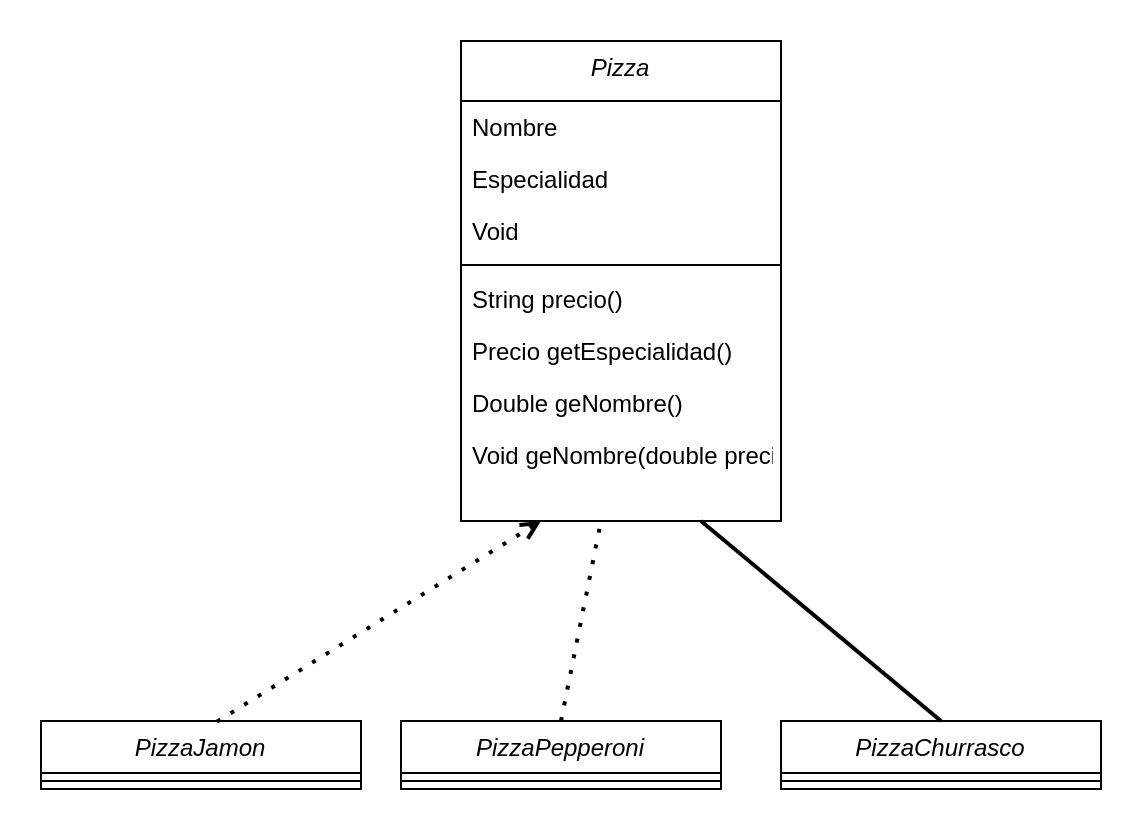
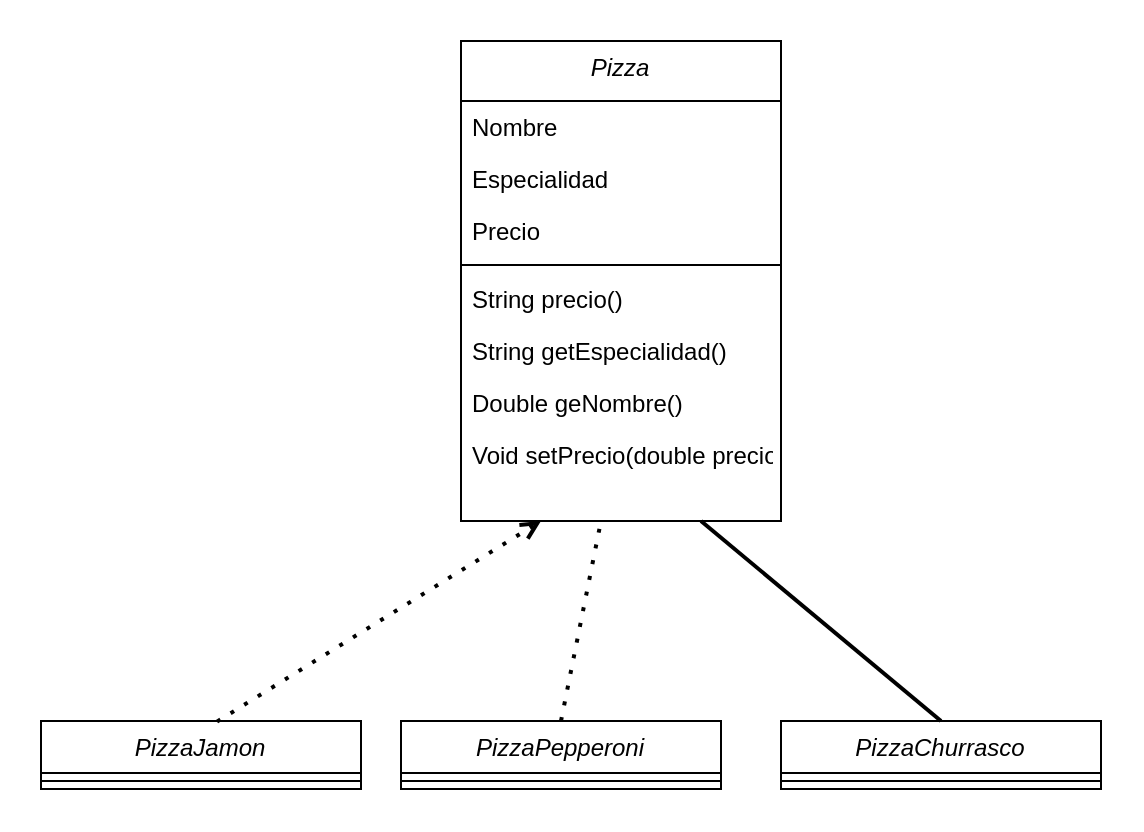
(496, 232) -> (509, 232)
(618, 352) -> (618, 352)
(645, 456) -> (648, 456)
